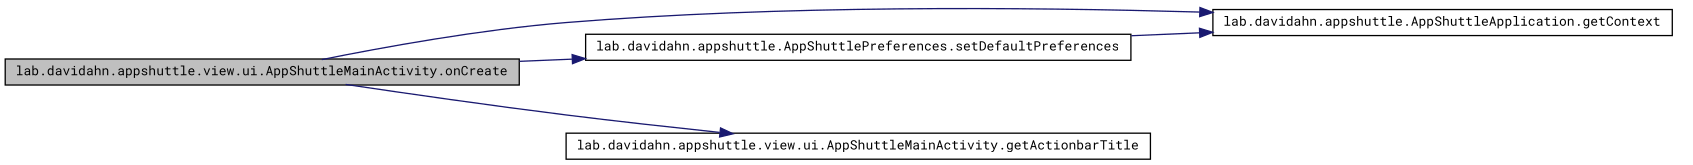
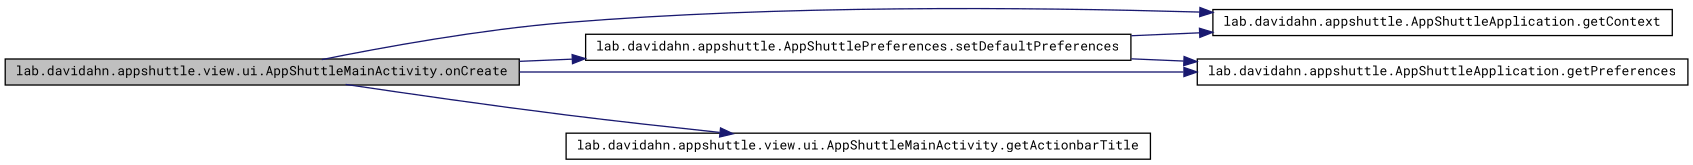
none -> (1443, 72)
